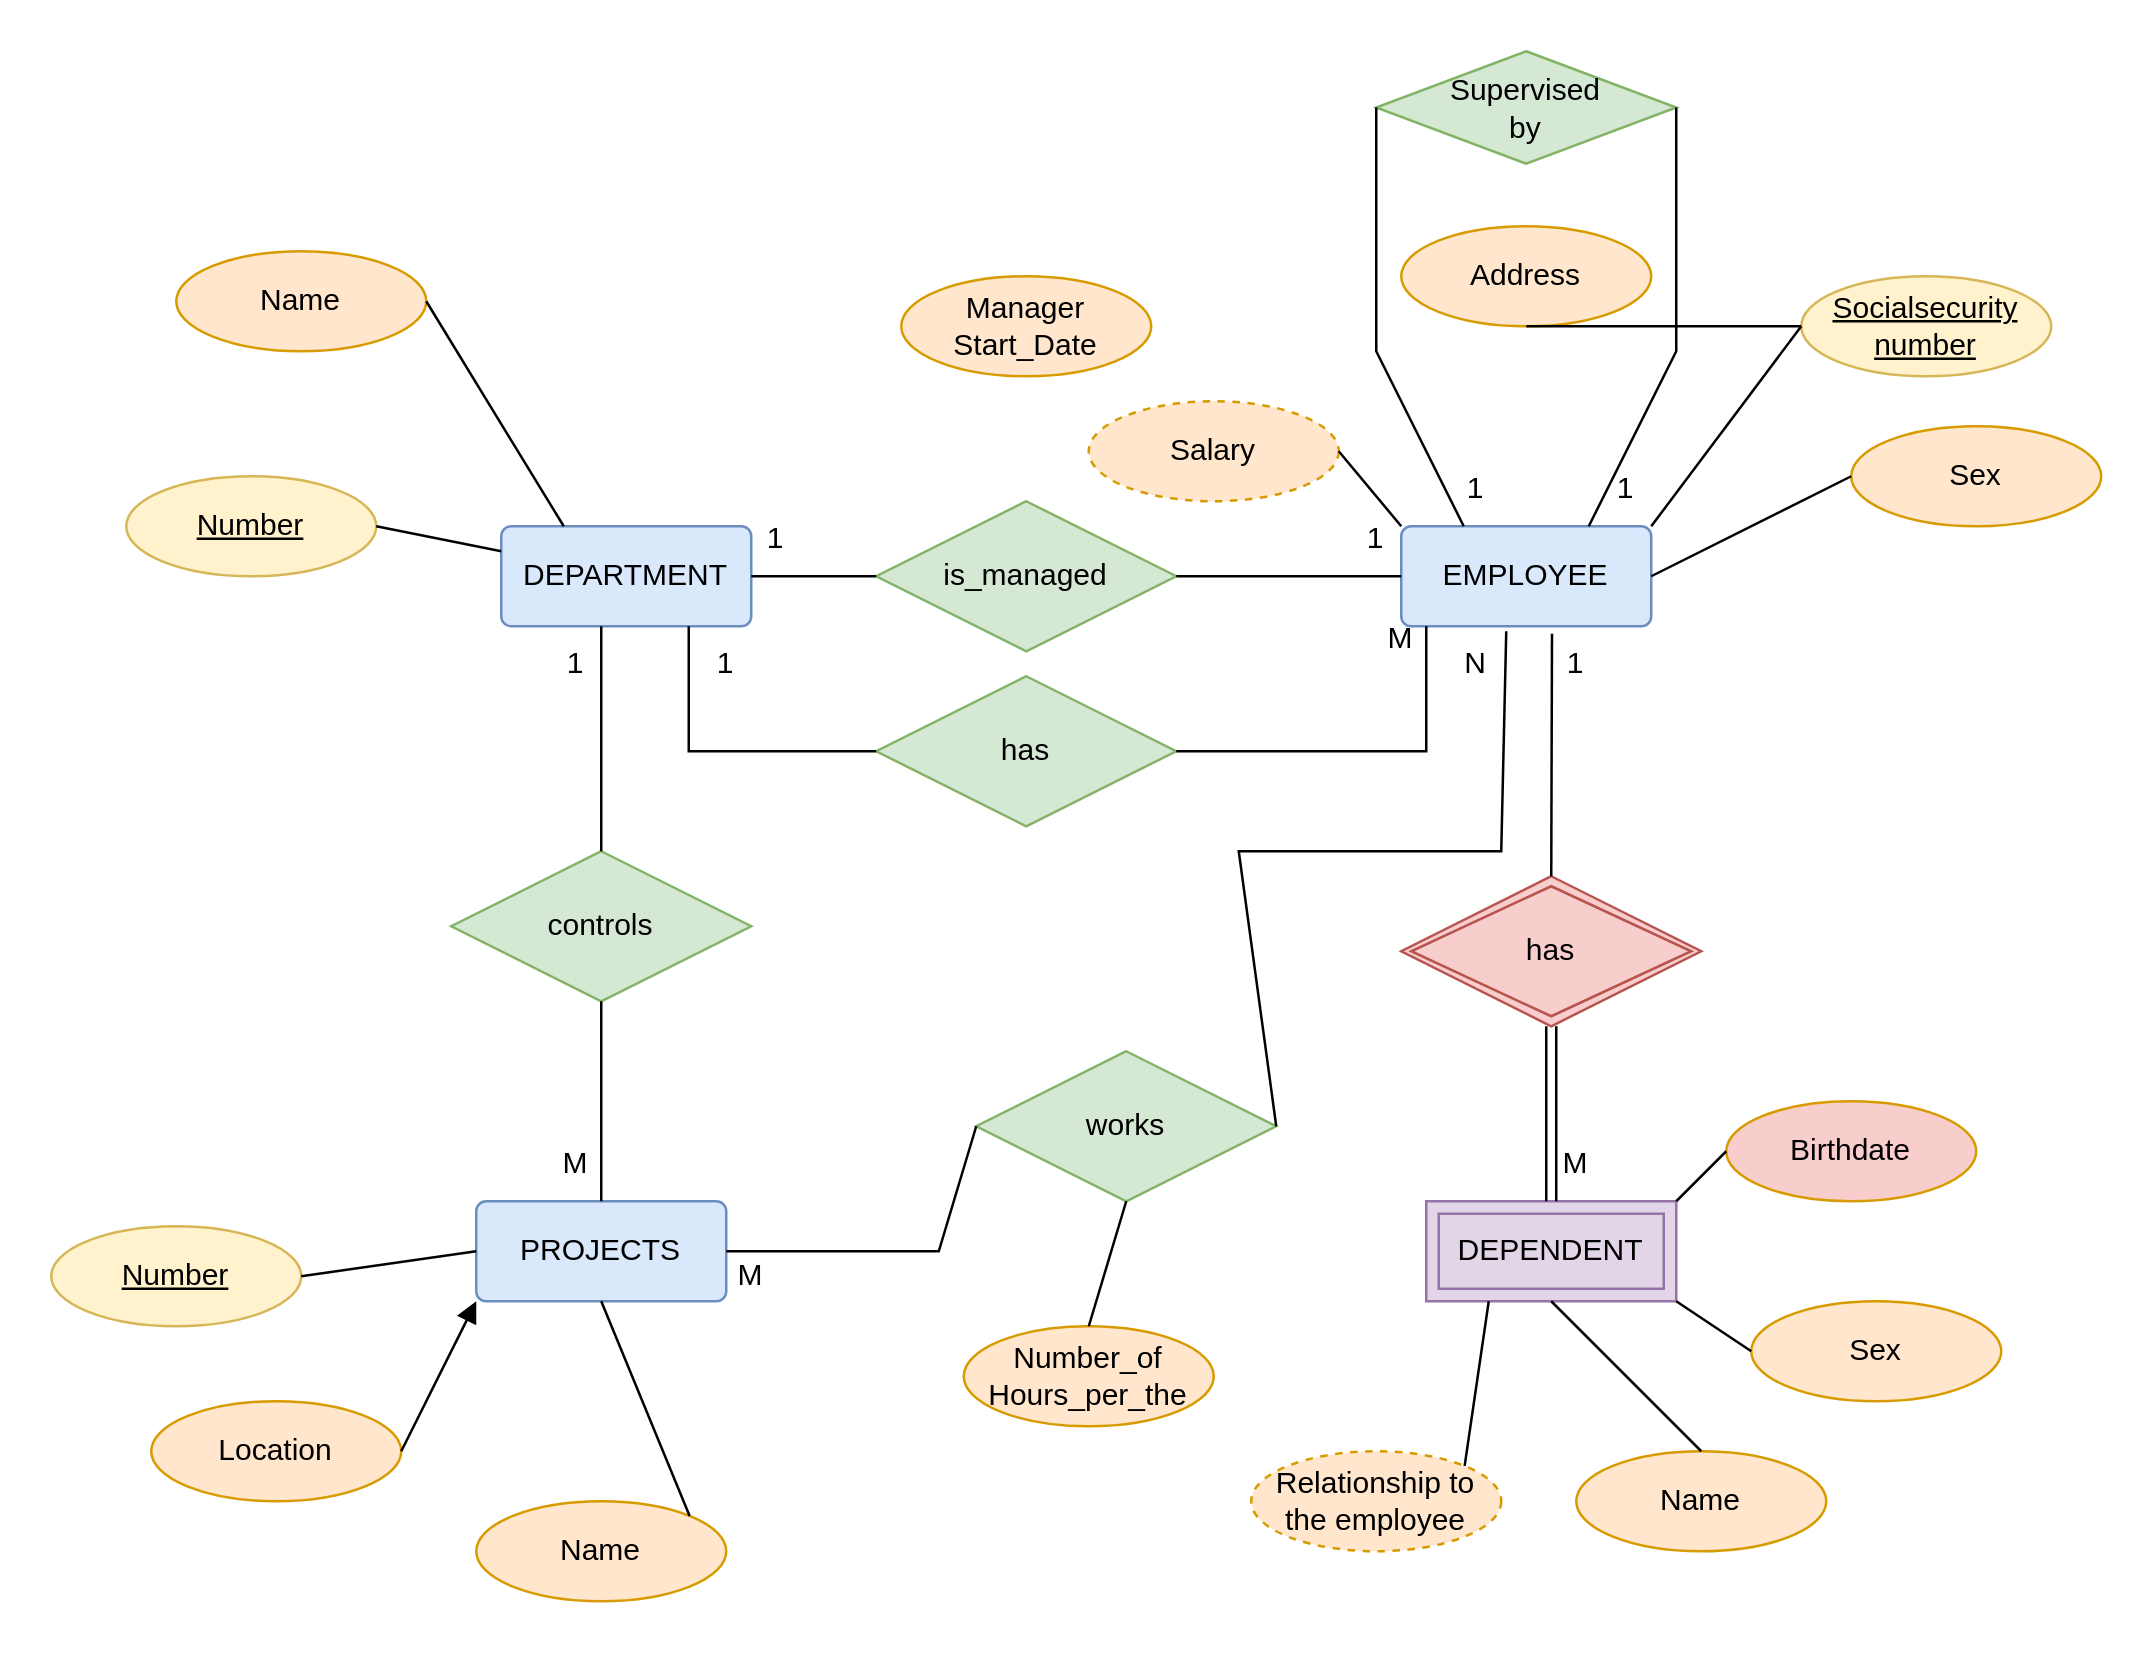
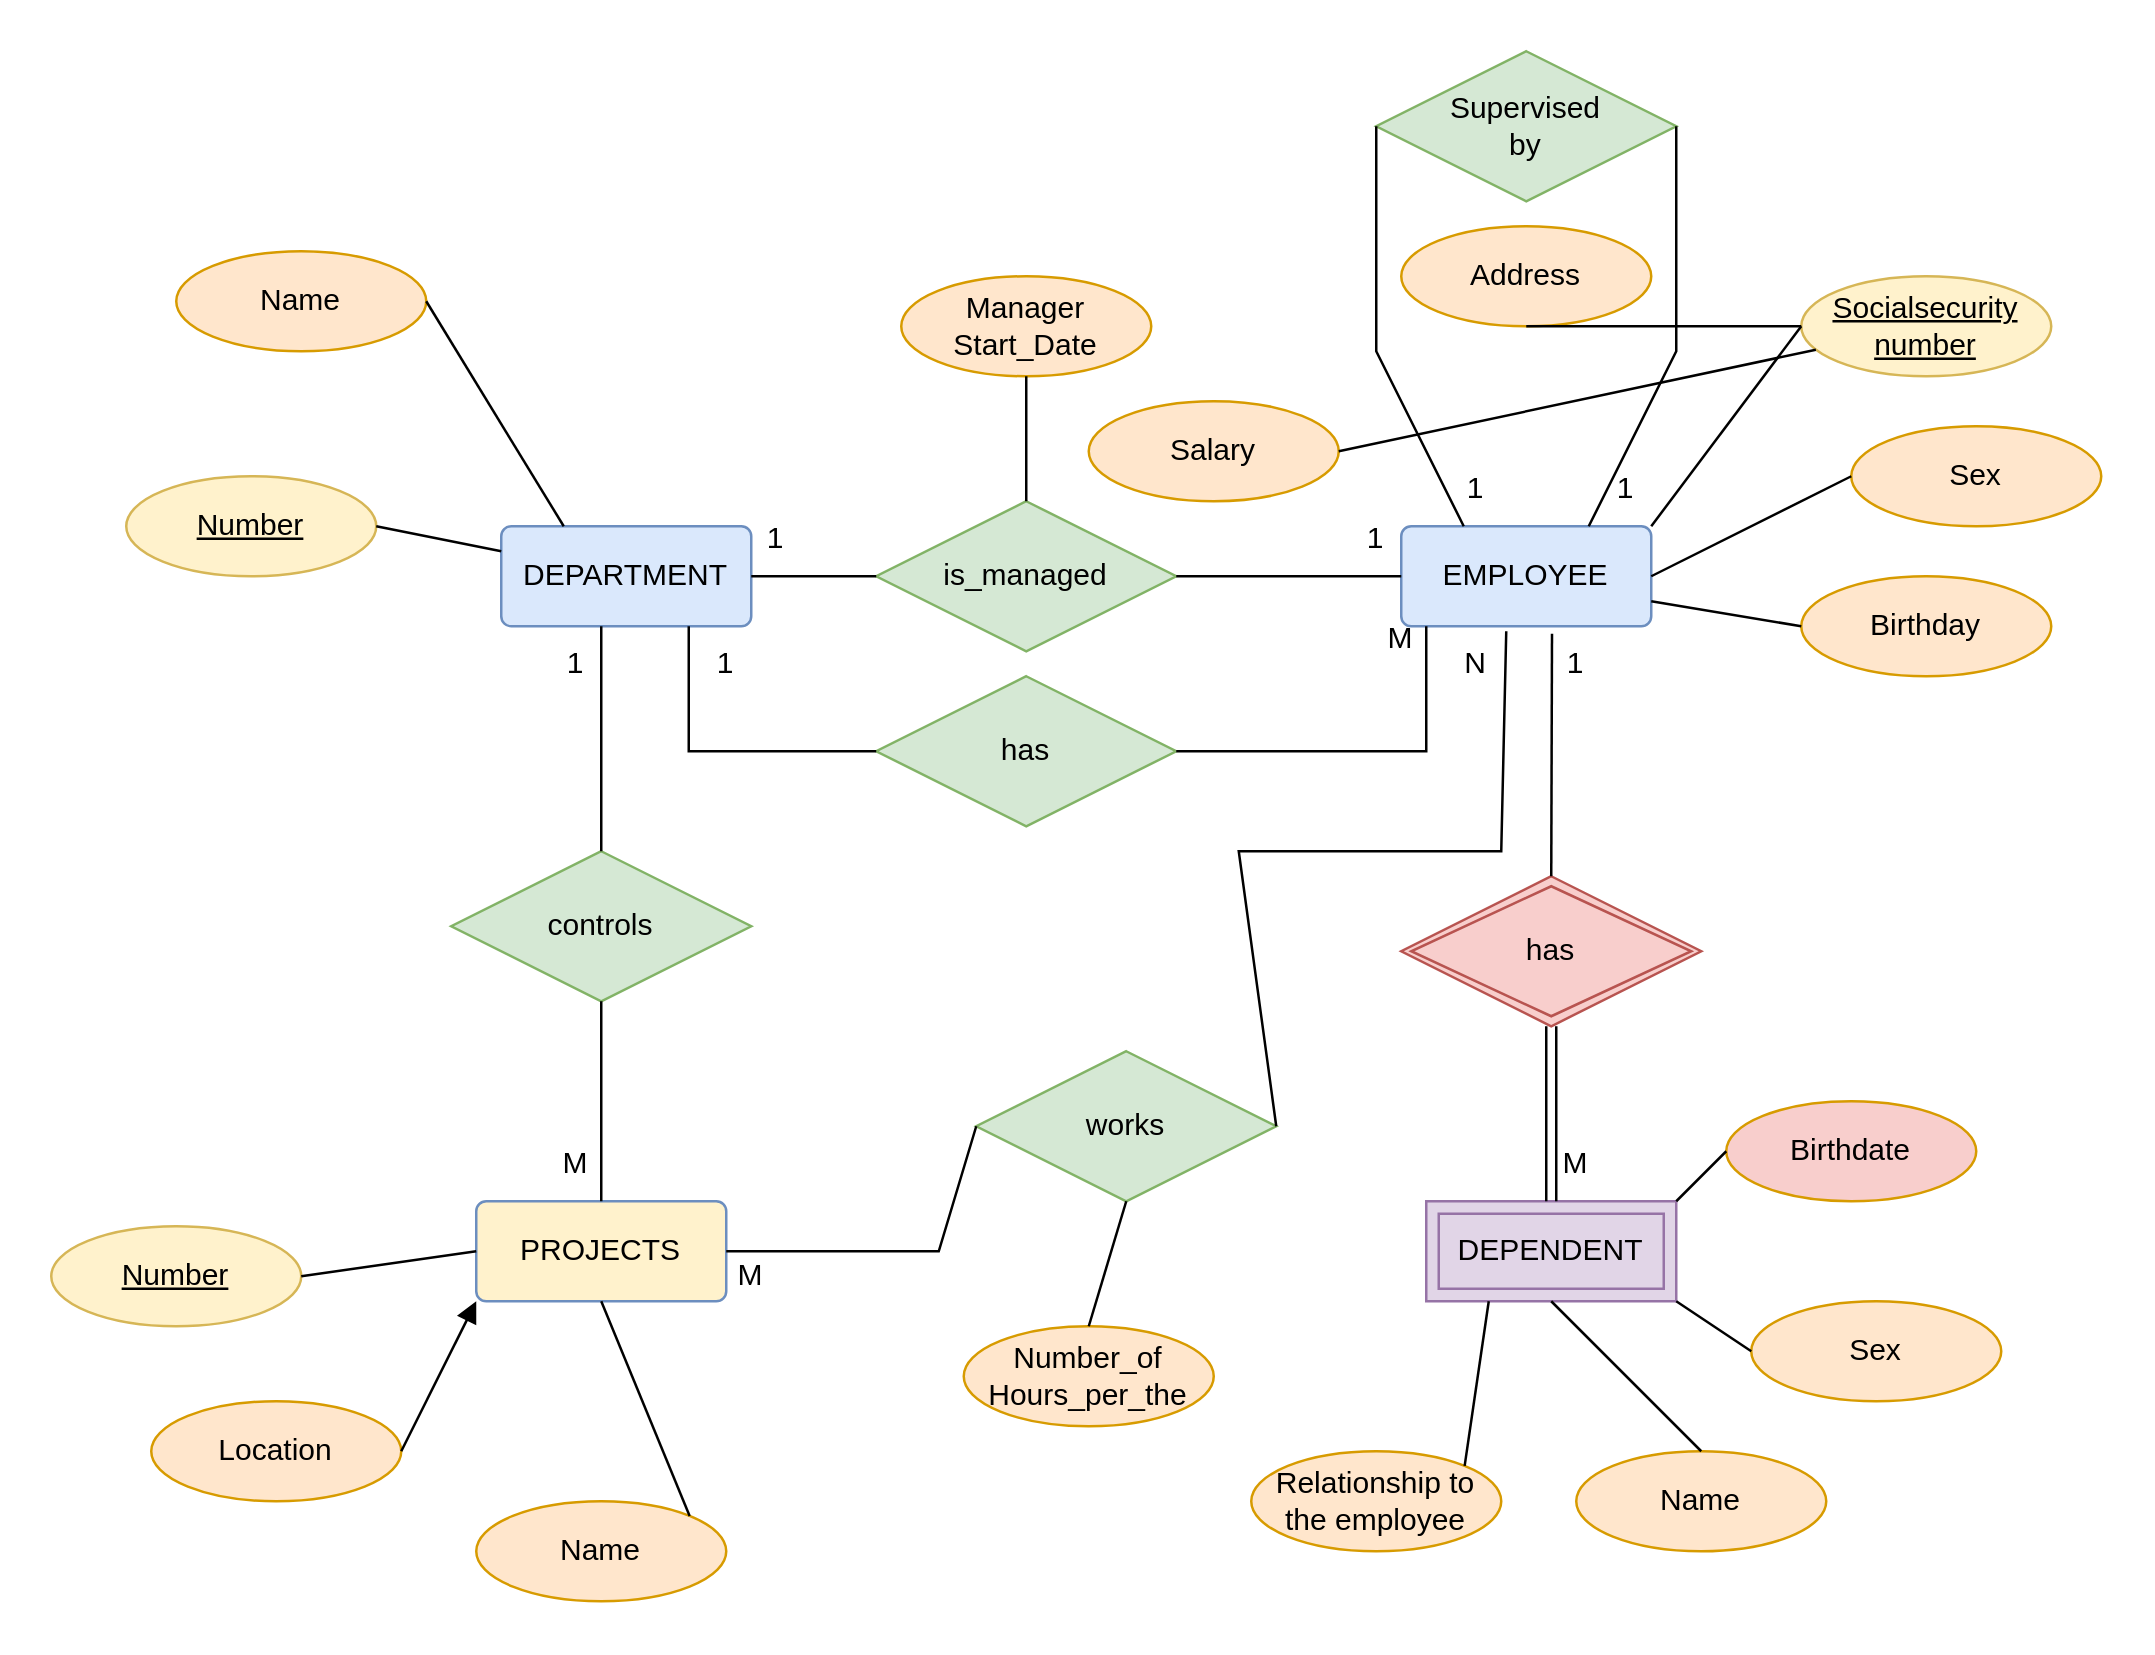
(1526, 108) -> (1526, 126)
none -> (1026, 438)
(1214, 451) -> (1214, 451)
(1370, 488) -> (1539, 409)
none -> (1726, 614)
none -> (1926, 626)
(601, 1251) -> (601, 1251)
(1376, 1501) -> (1376, 1501)
